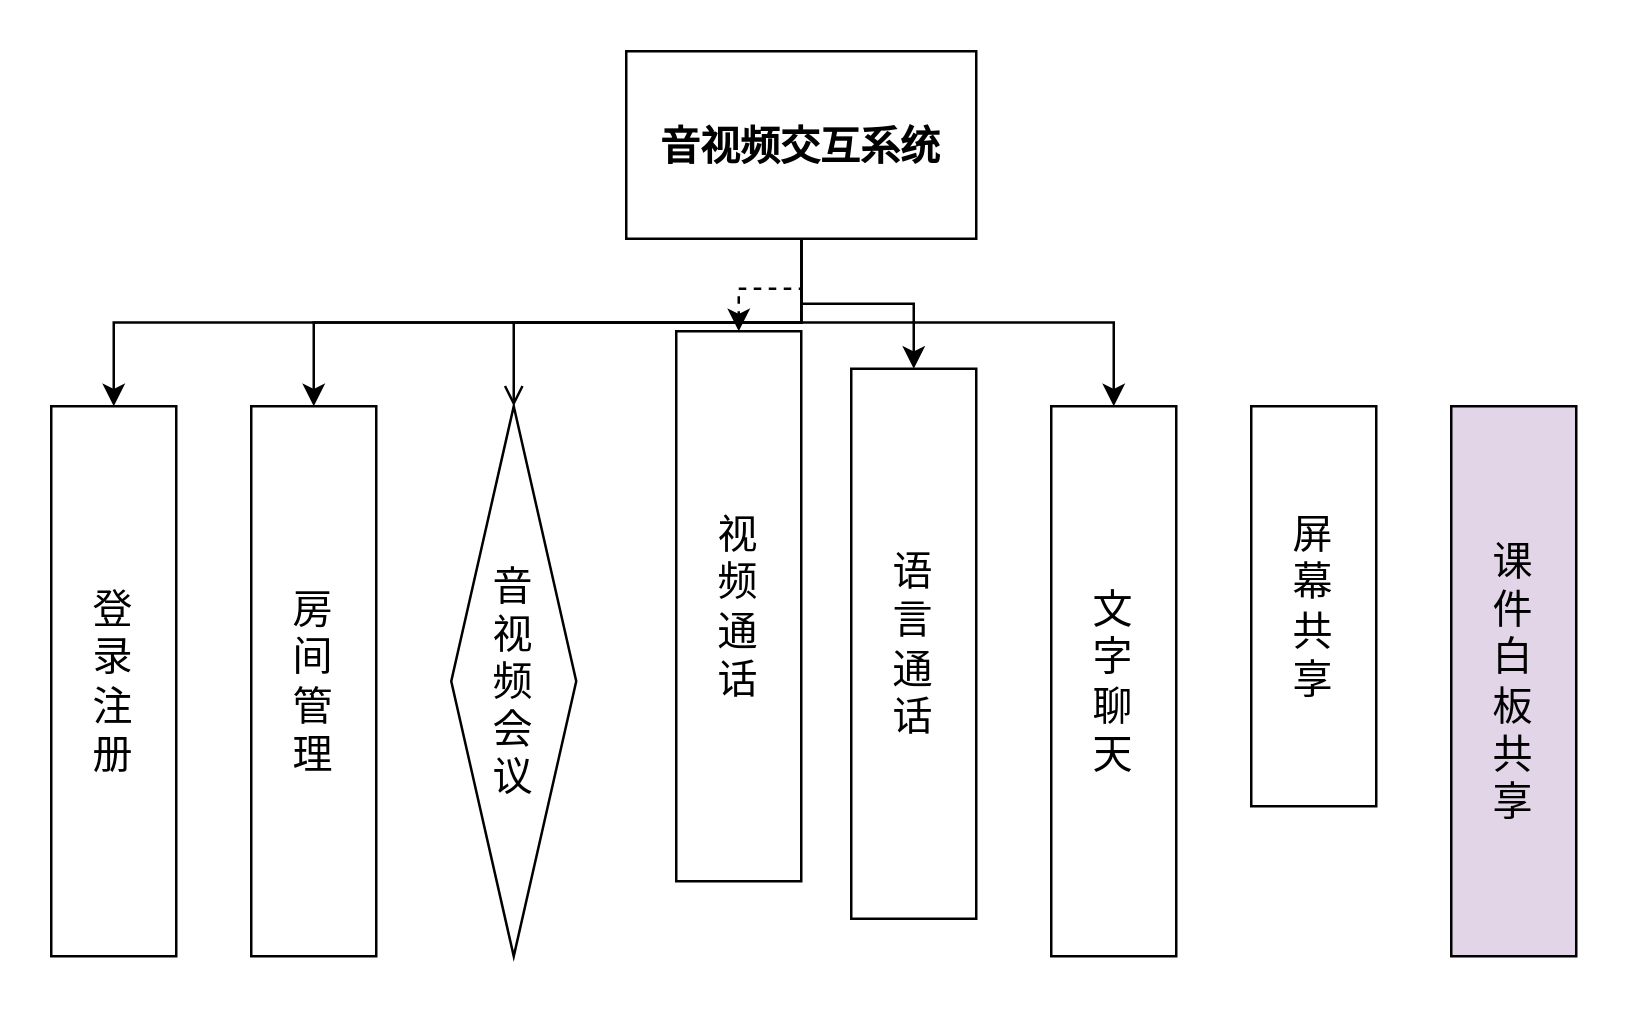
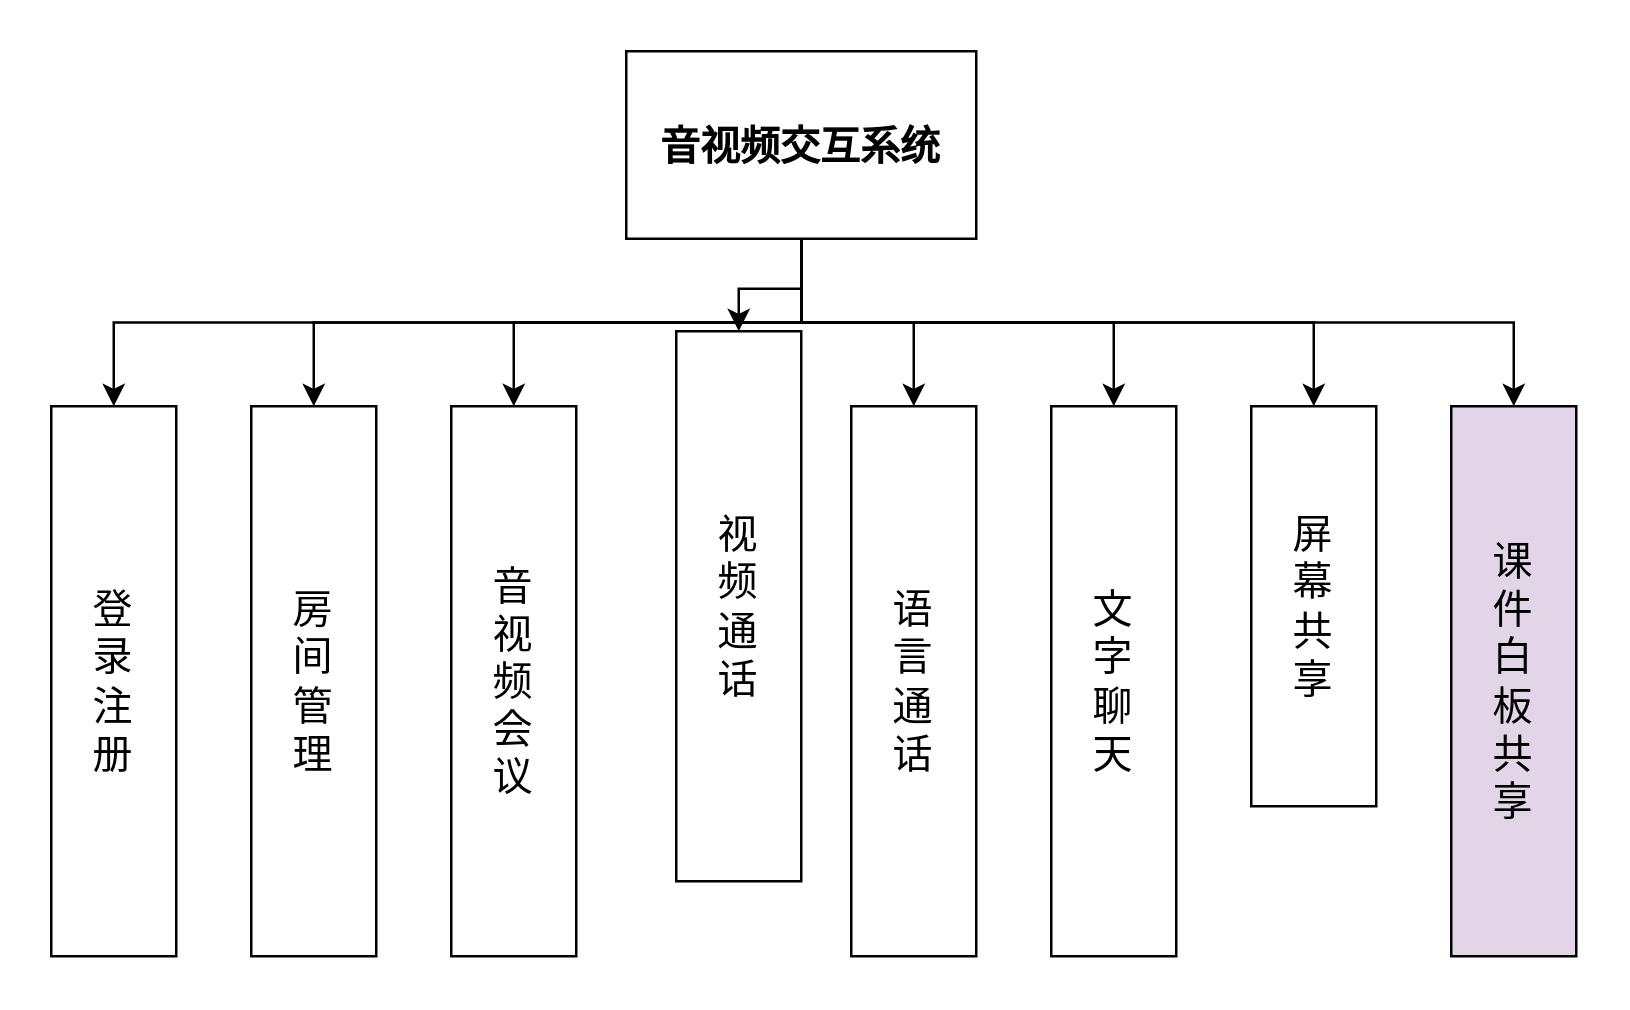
(759, 289) -> (759, 289)
none -> (1449, 323)
none -> (1314, 358)
(514, 392) -> (514, 388)
(914, 644) -> (914, 681)
(514, 681) -> (514, 681)
